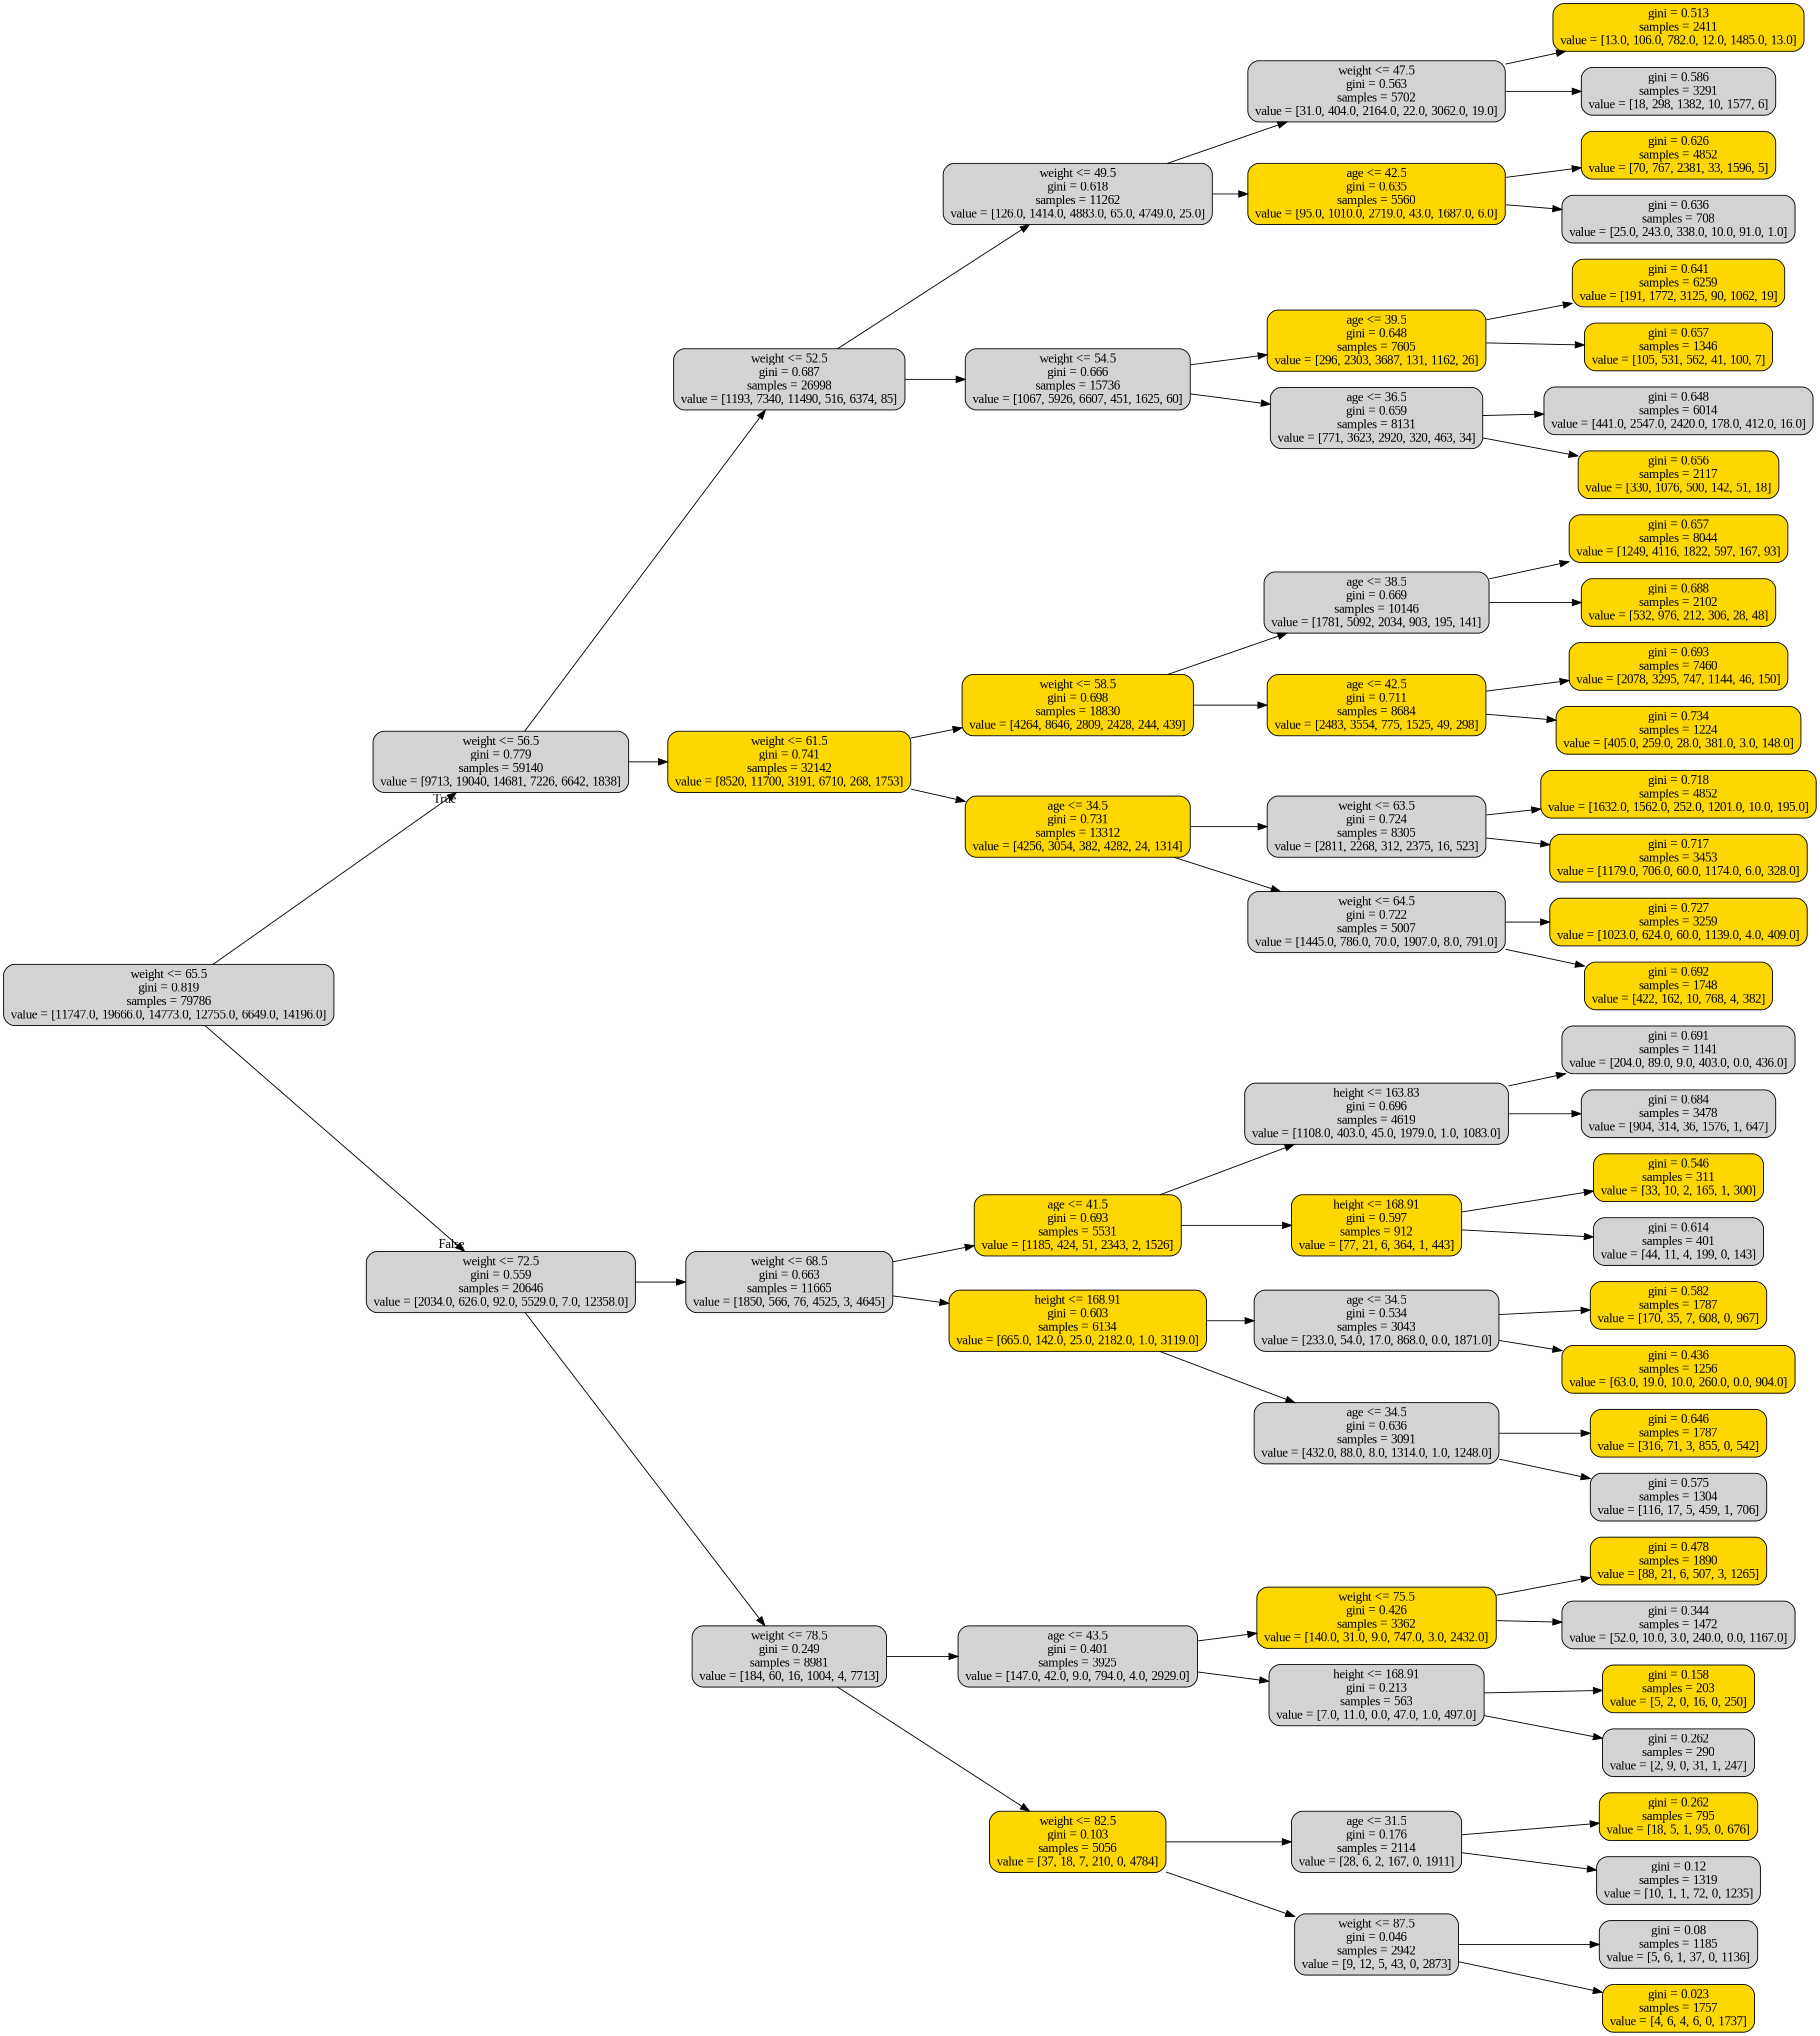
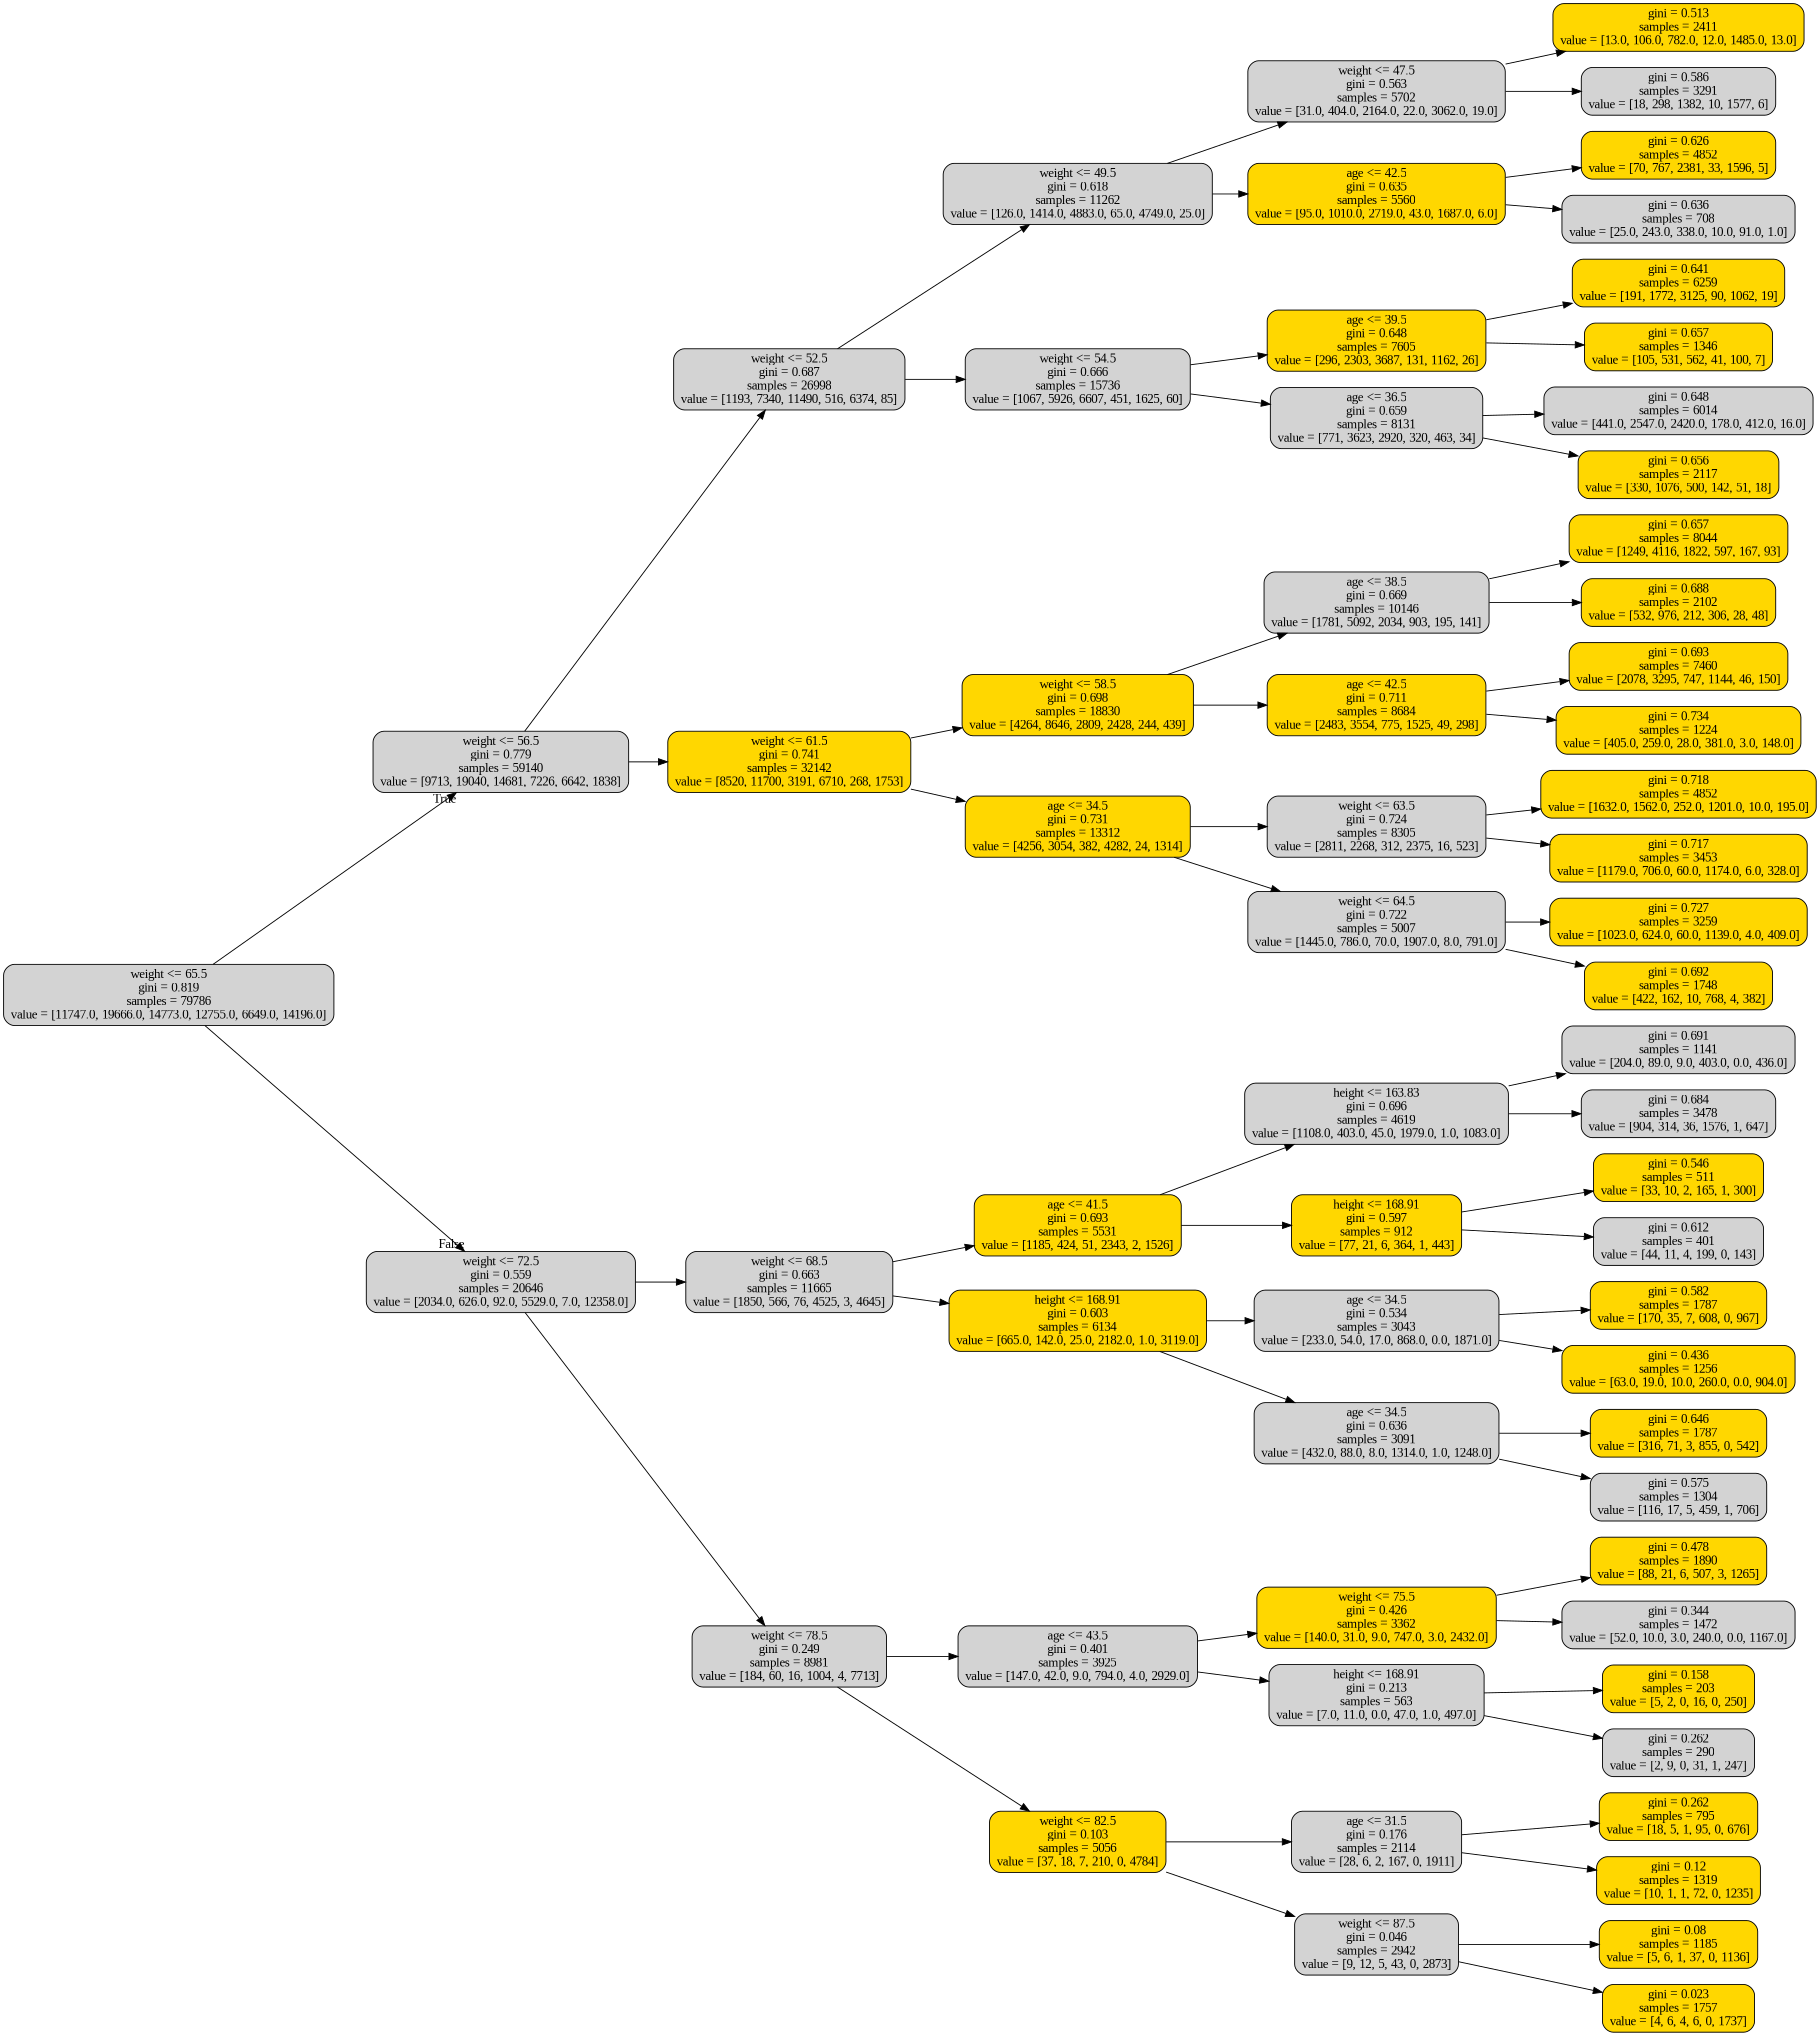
(1678, 1178) -> (1678, 1178)
(1678, 1242) -> (1678, 1242)
(1678, 1881) -> (1678, 1881)
(1678, 1944) -> (1678, 1944)
